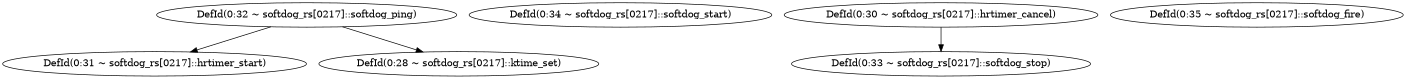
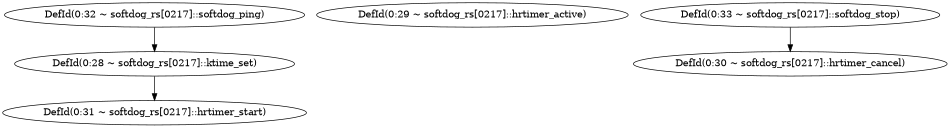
none -> (472, 15)
(620, 15) -> none
(1257, 15) -> none
(941, 36) -> (790, 36)
(234, 38) -> (155, 85)
